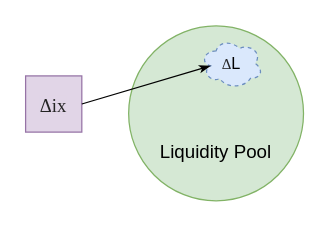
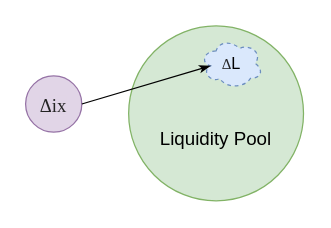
(54, 104) -> (54, 104)
(216, 151) -> (216, 138)
